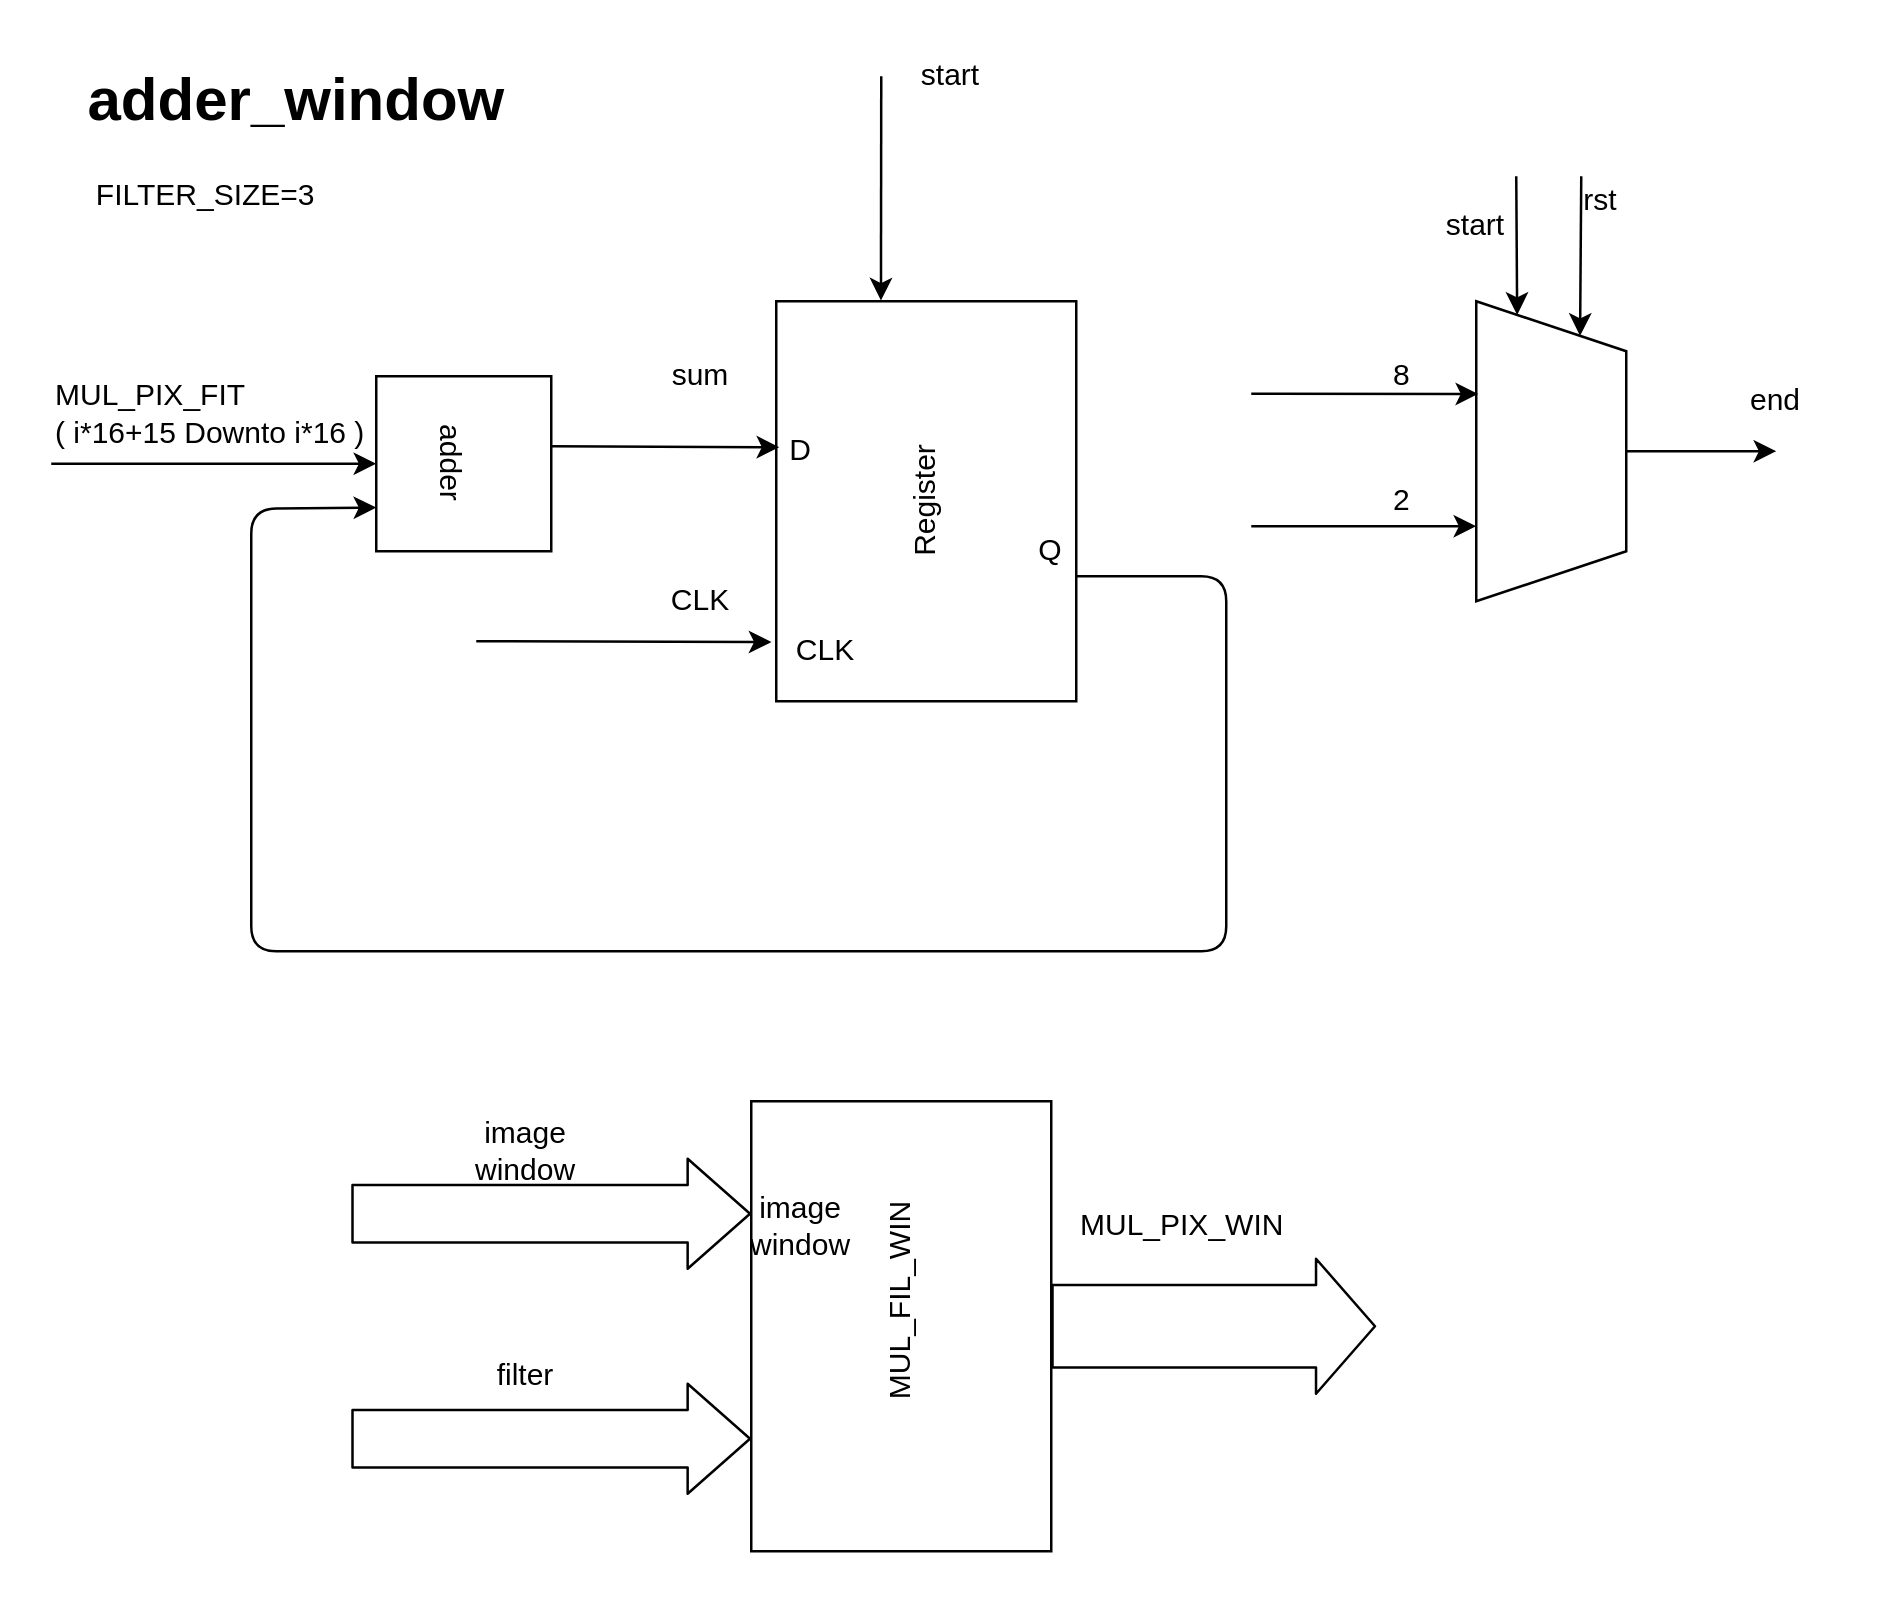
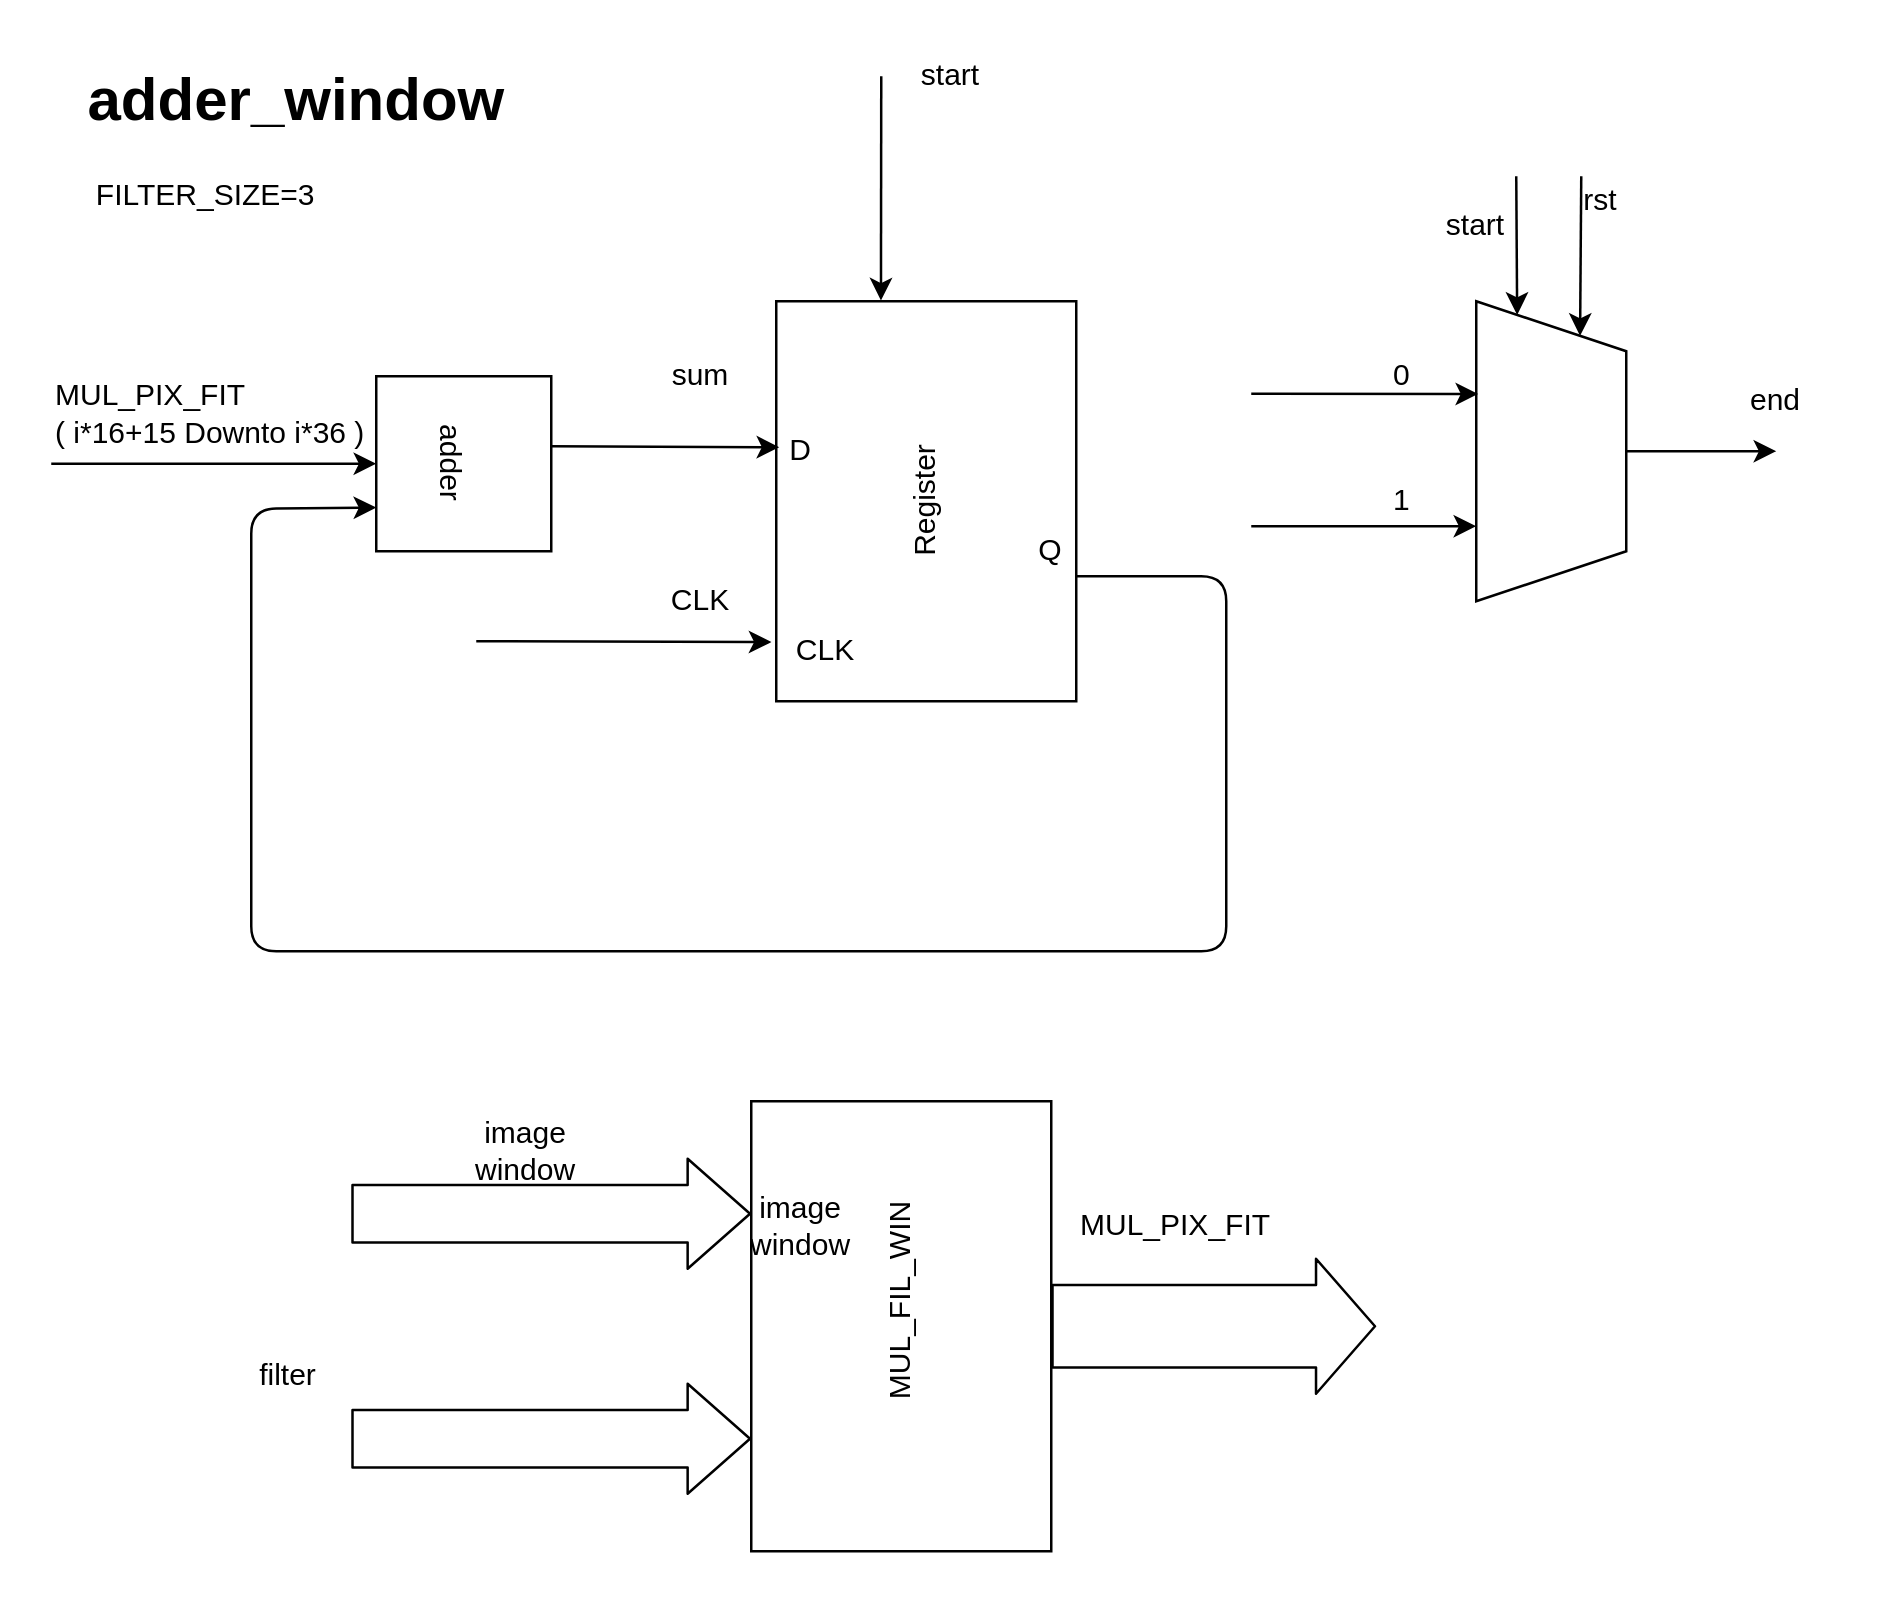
(1403, 376) -> (1403, 376)
(216, 414) -> (216, 414)
(1403, 501) -> (1403, 501)
(1174, 1226) -> (1174, 1226)
(526, 1376) -> (289, 1376)
